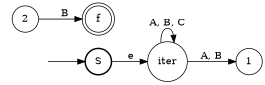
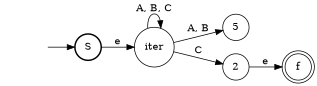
(65, 14) -> (266, 61)
none -> (195, 57)
(249, 62) -> (236, 27)
